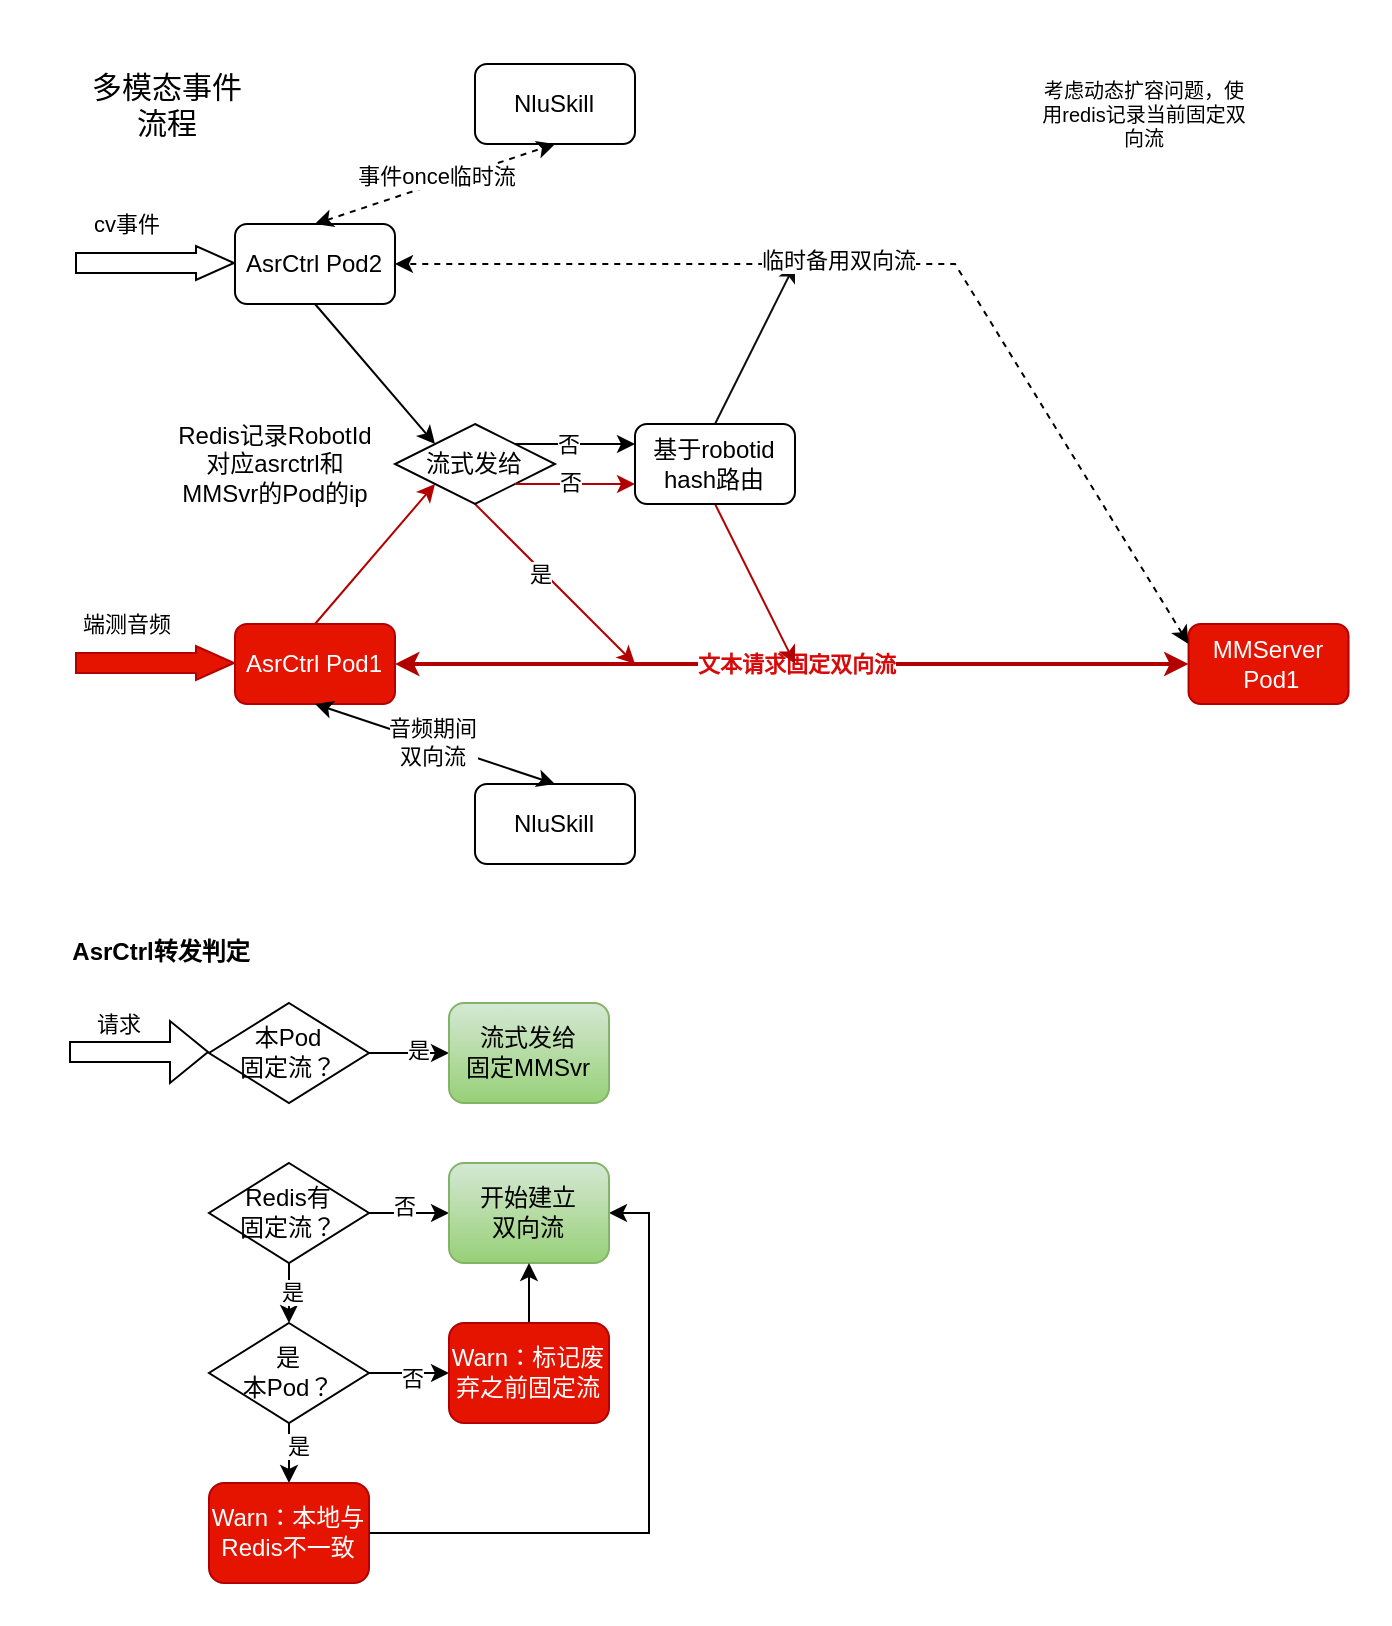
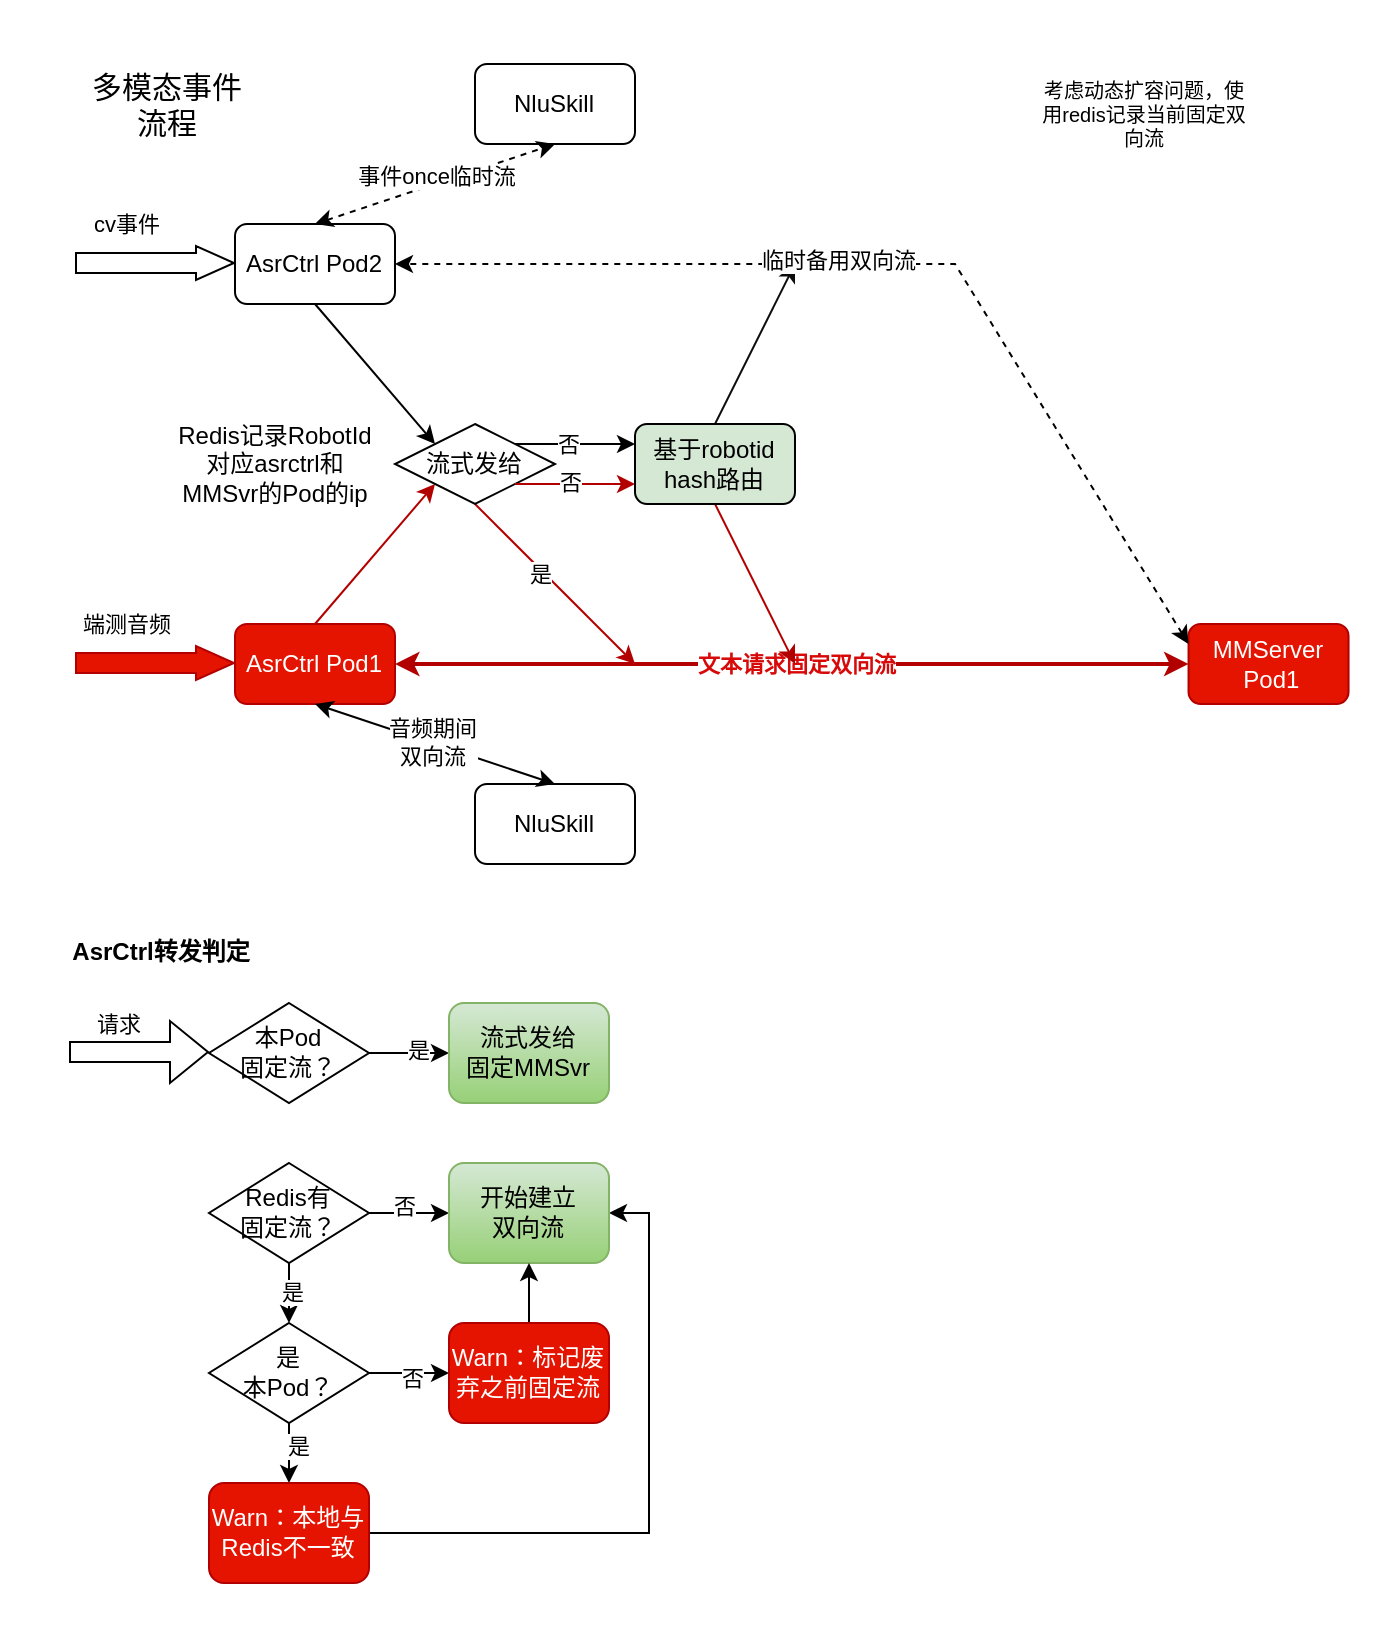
(715, 464) -> (715, 464)
